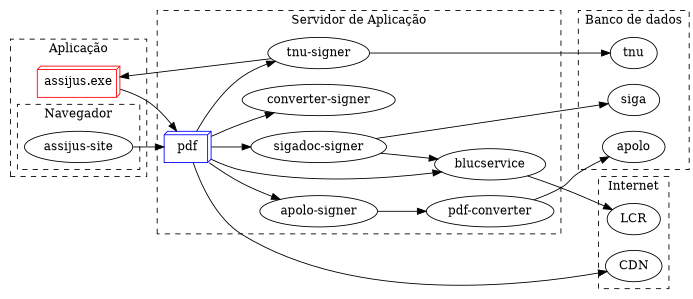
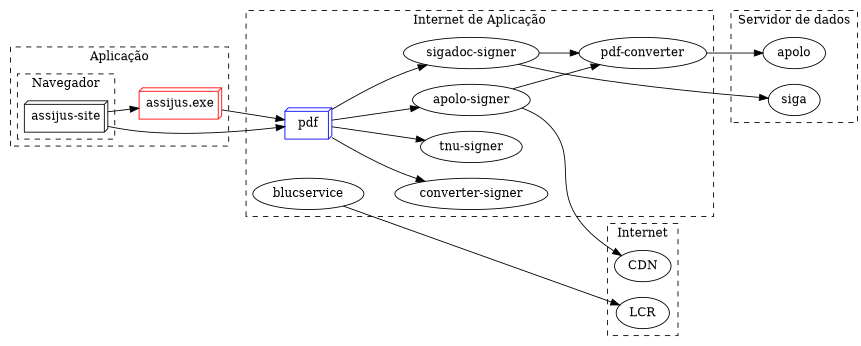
(359, 20) -> (480, 20)
(634, 20) -> (794, 20)
(634, 53) -> none
(200, 67) -> (120, 110)
(79, 147) -> (66, 117)
(405, 156) -> (555, 53)
(321, 179) -> none
(373, 279) -> (566, 179)
